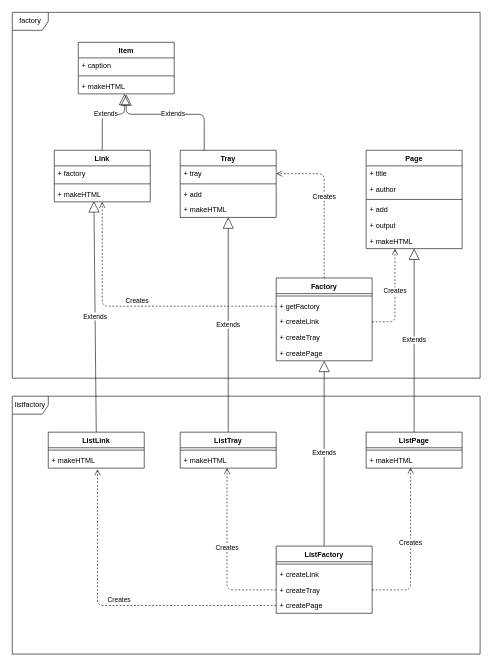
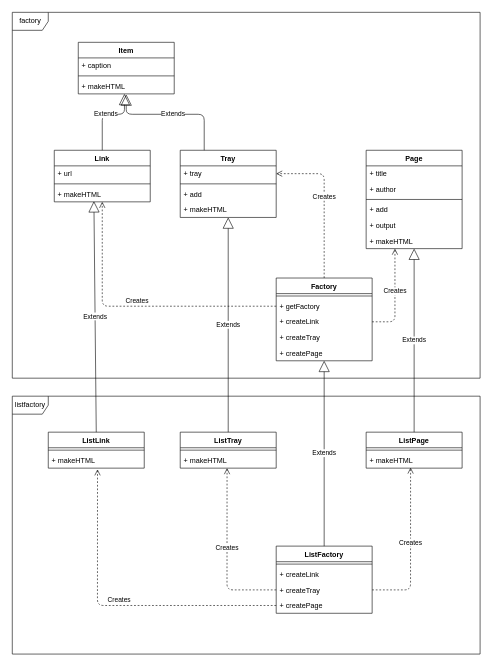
(75, 174) -> (66, 174)
